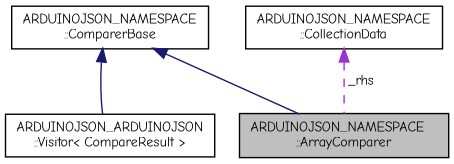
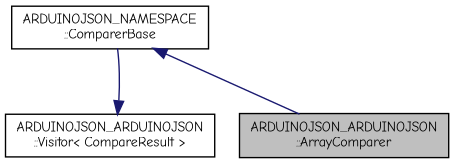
(344, 28) -> none
(101, 89) -> (119, 74)
(344, 136) -> (344, 136)
